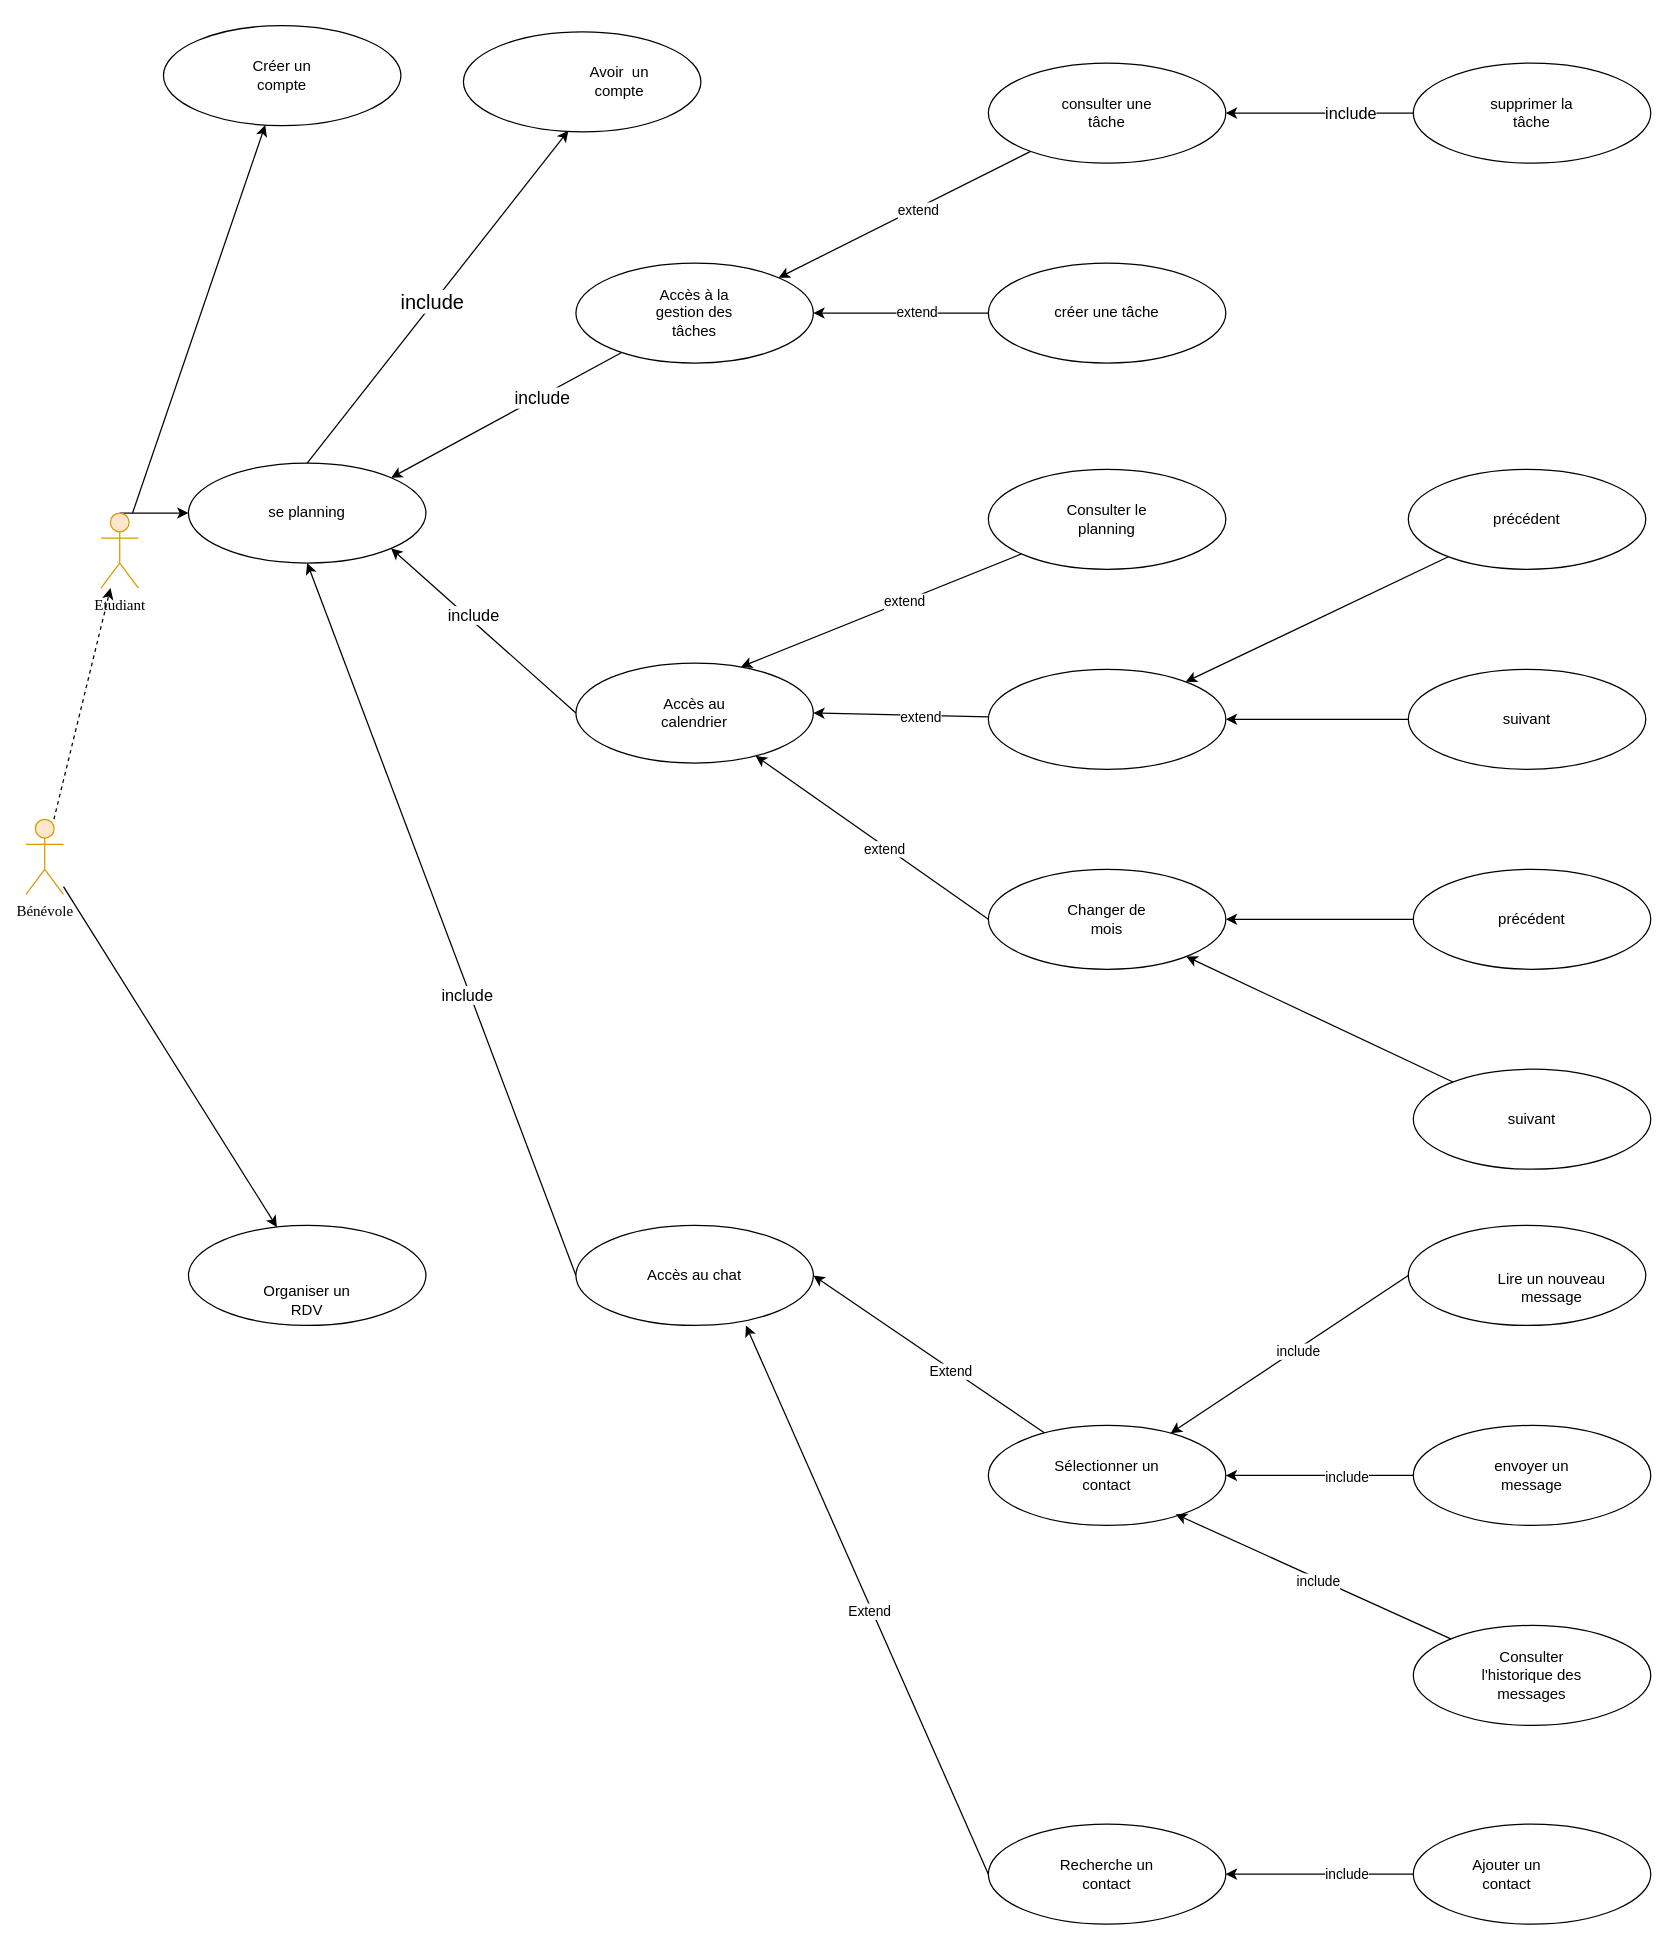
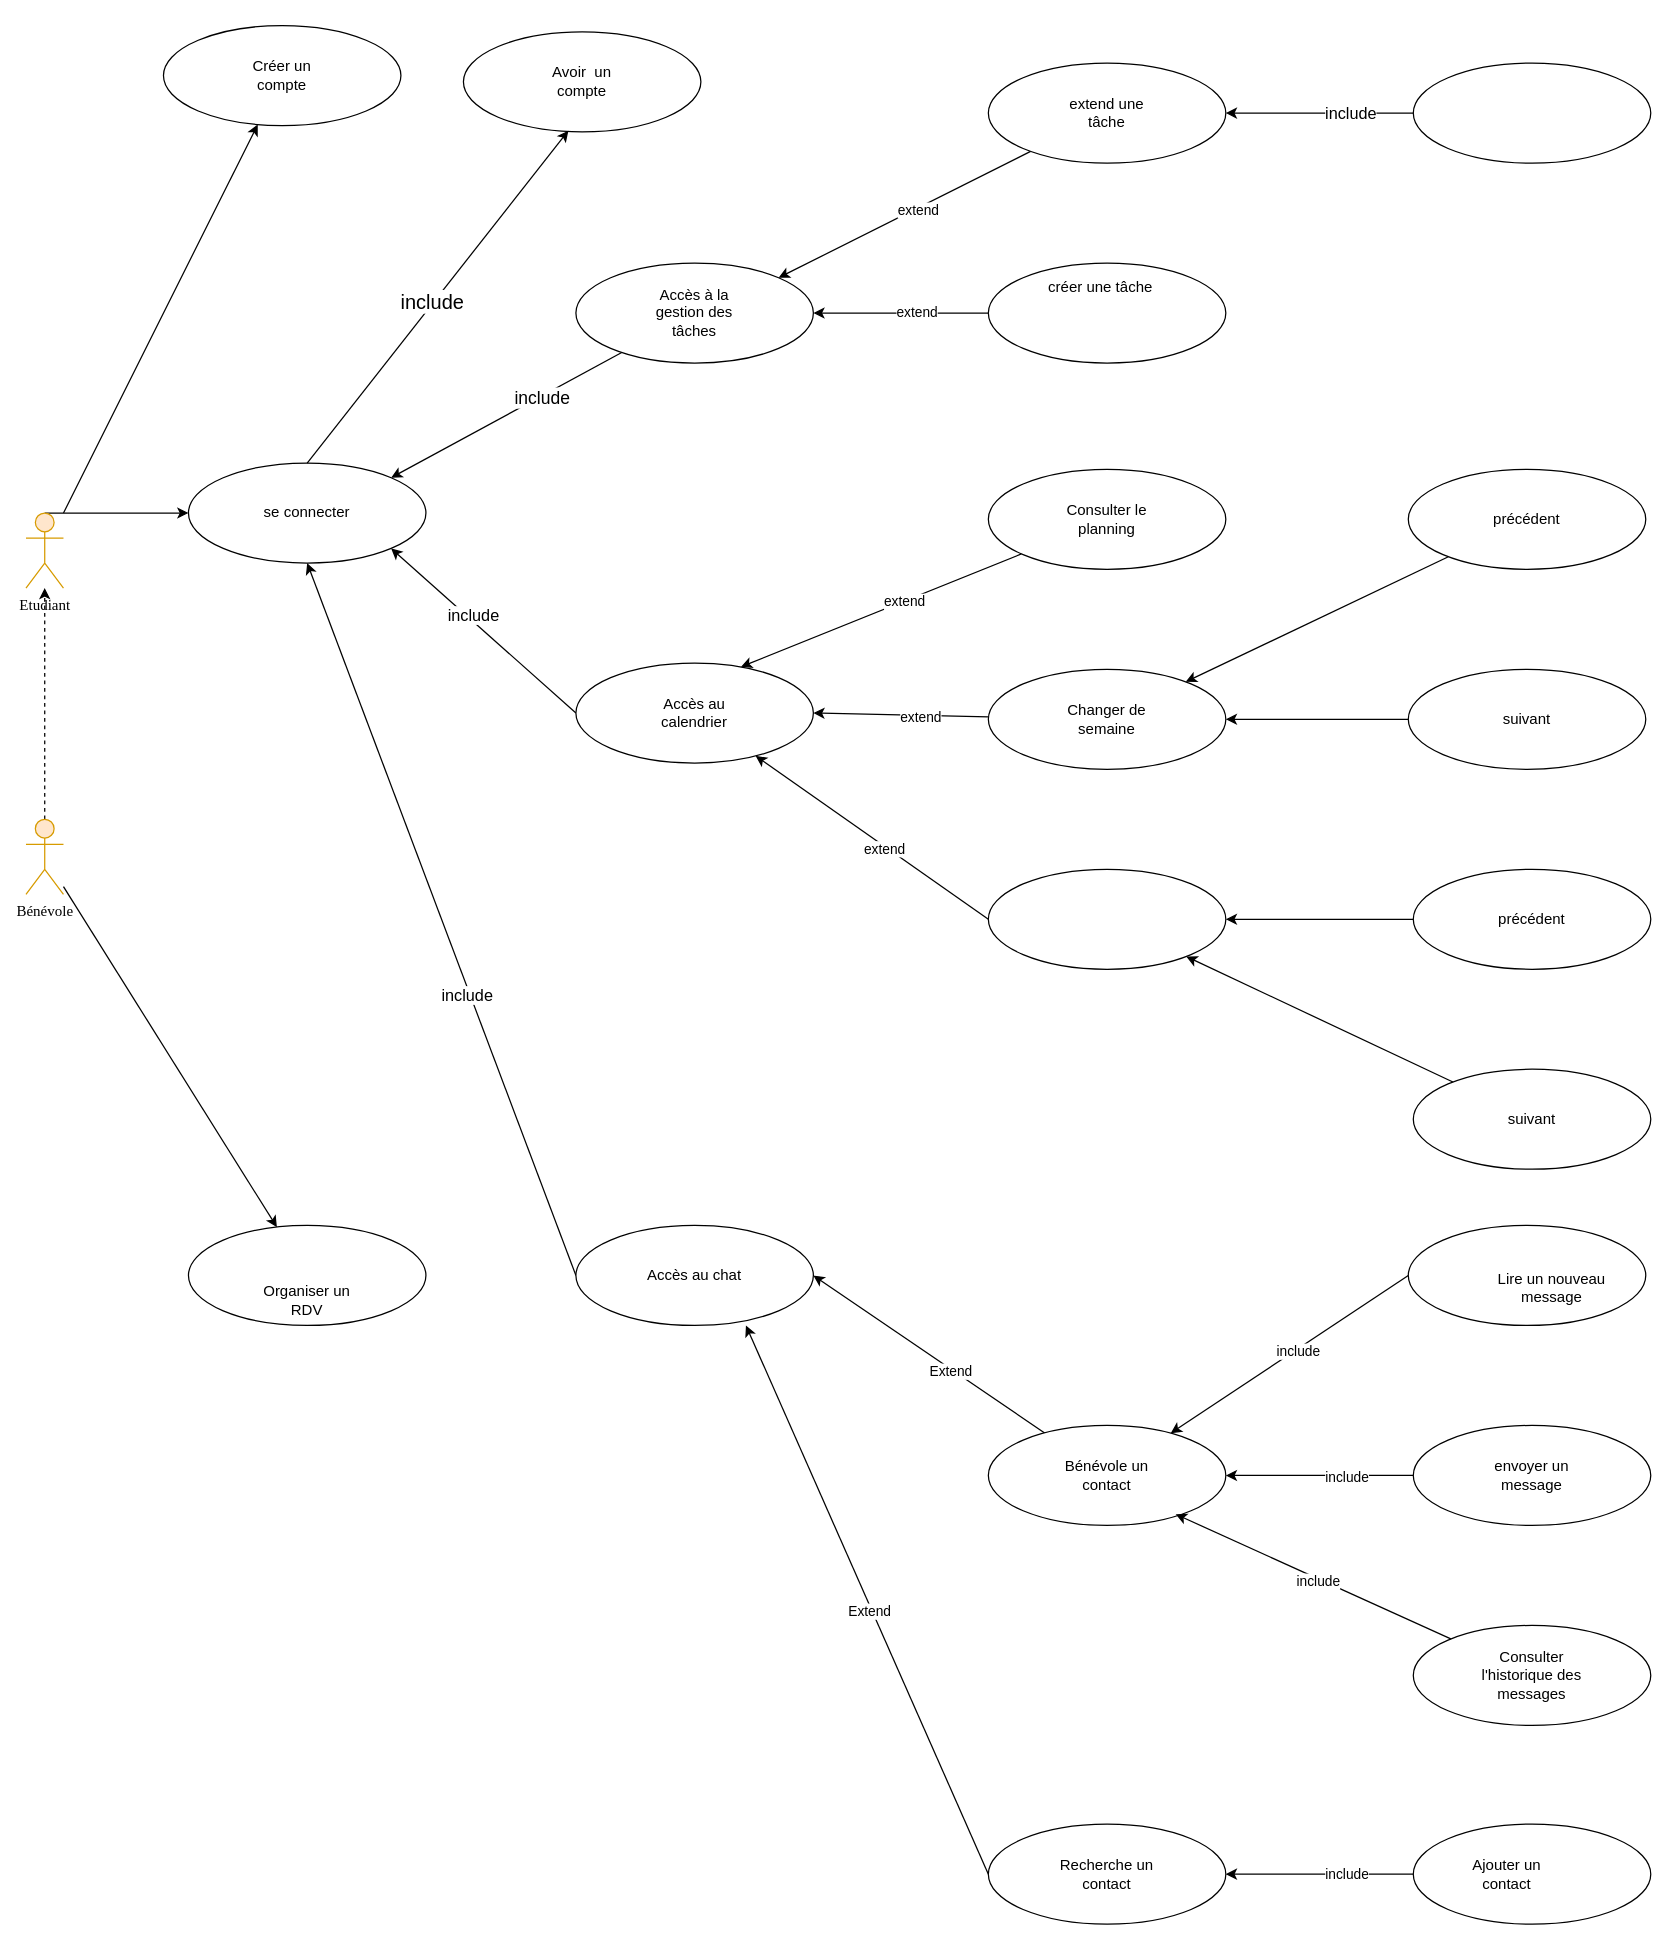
(619, 82) -> (582, 82)
(1107, 113) -> (1107, 113)
(1532, 113) -> none
(1107, 313) -> (1101, 288)
(307, 513) -> (307, 513)
(119, 551) -> (44, 551)
none -> (1107, 719)
(1107, 919) -> none
(1107, 1476) -> (1107, 1476)
